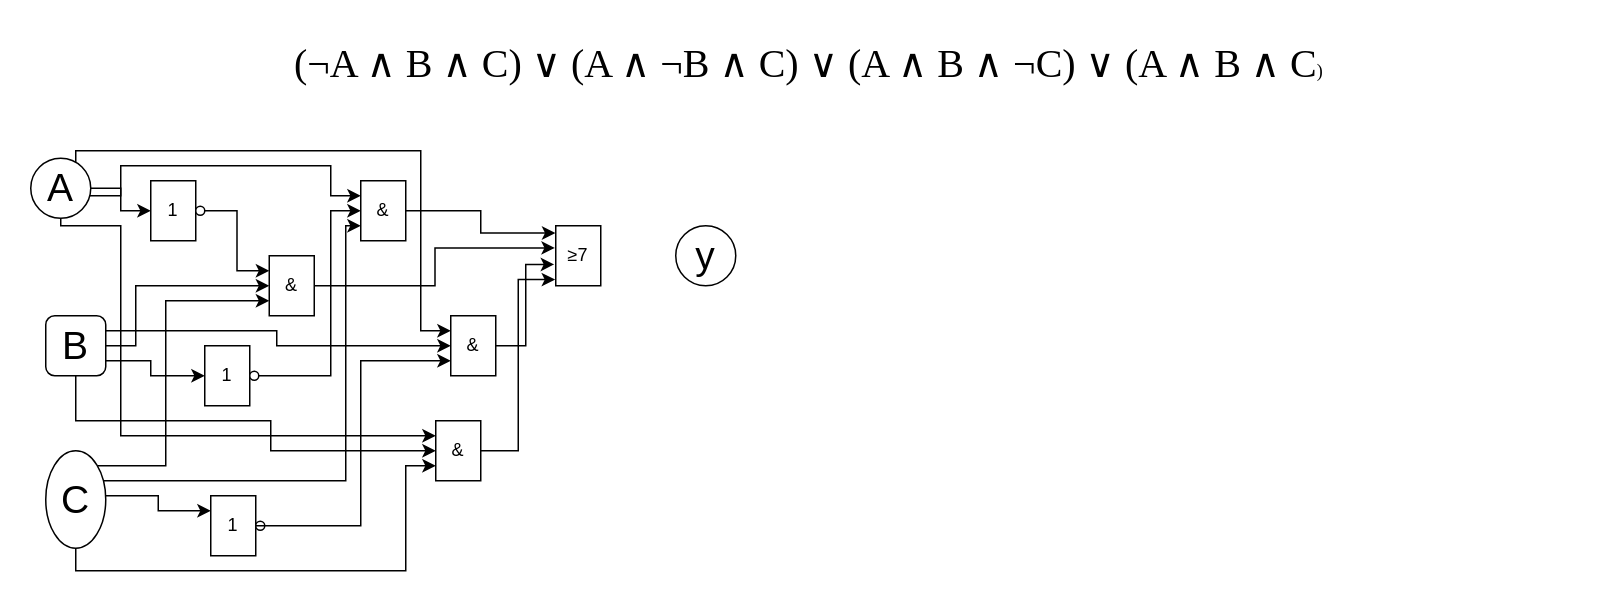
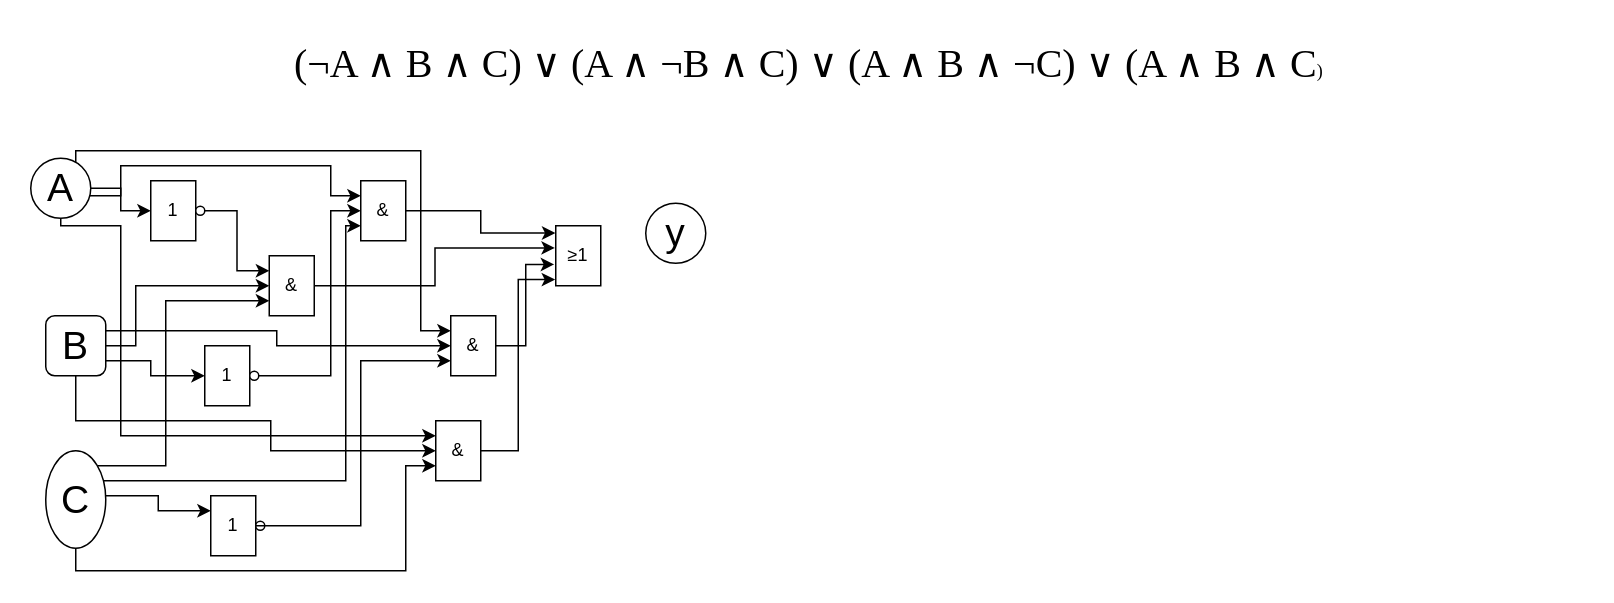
(578, 256) -> (578, 256)
(706, 256) -> (676, 233)
